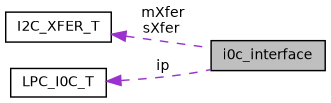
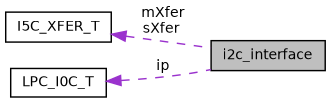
(58, 27) -> (58, 27)
(268, 56) -> (268, 56)
